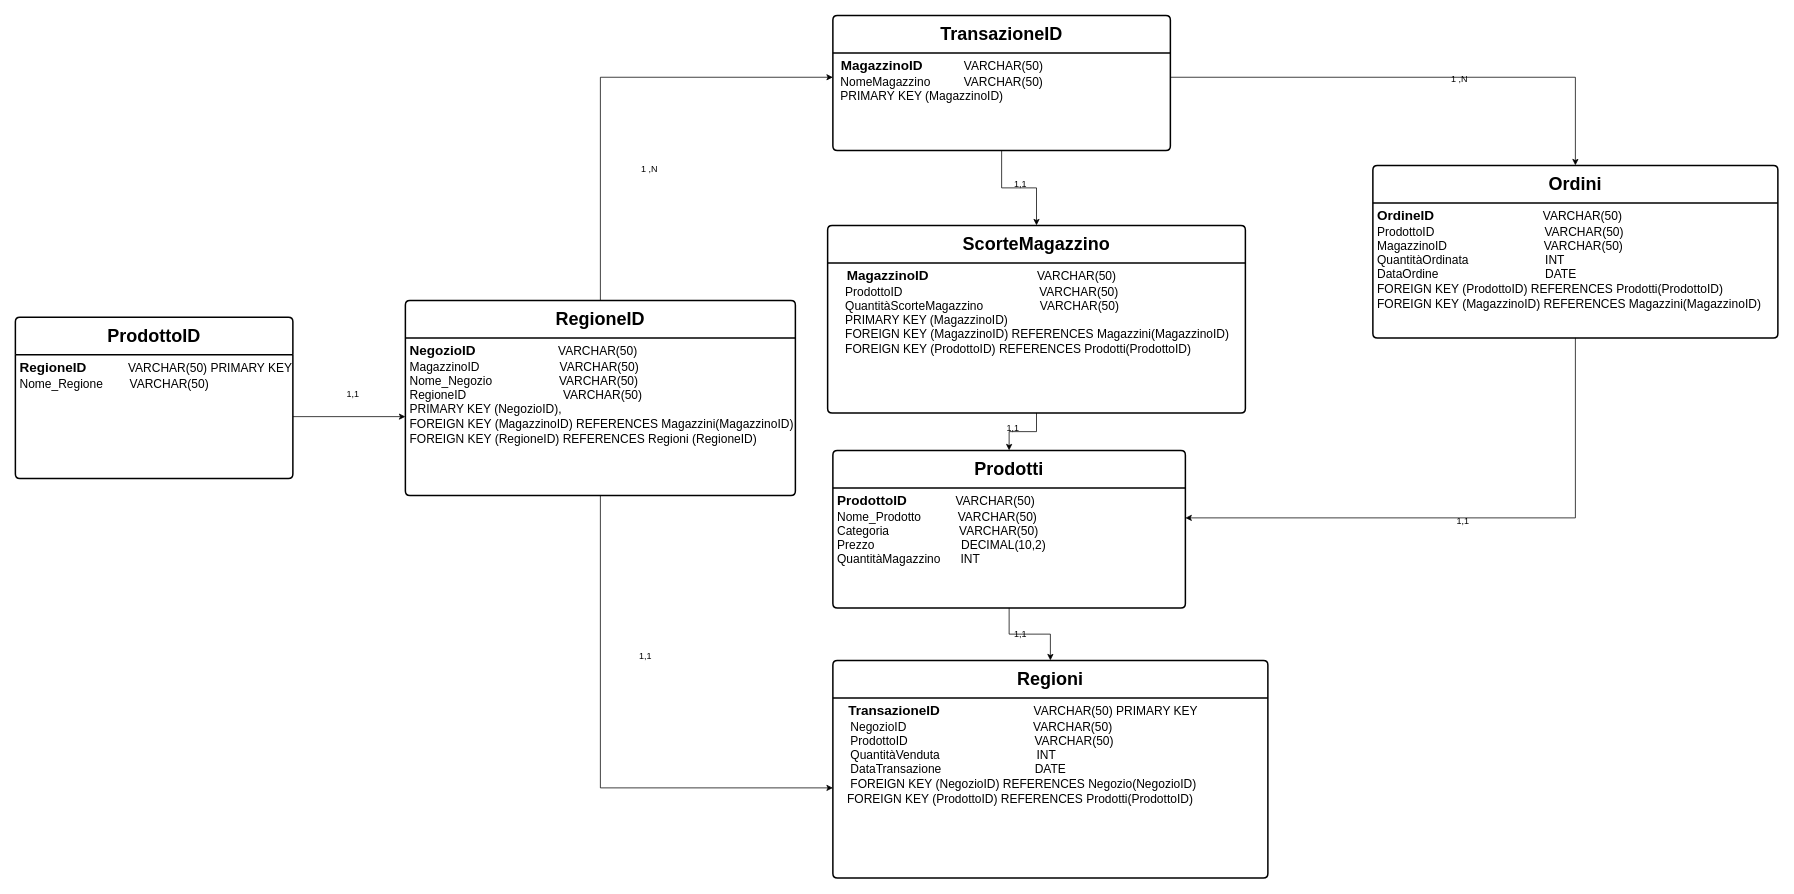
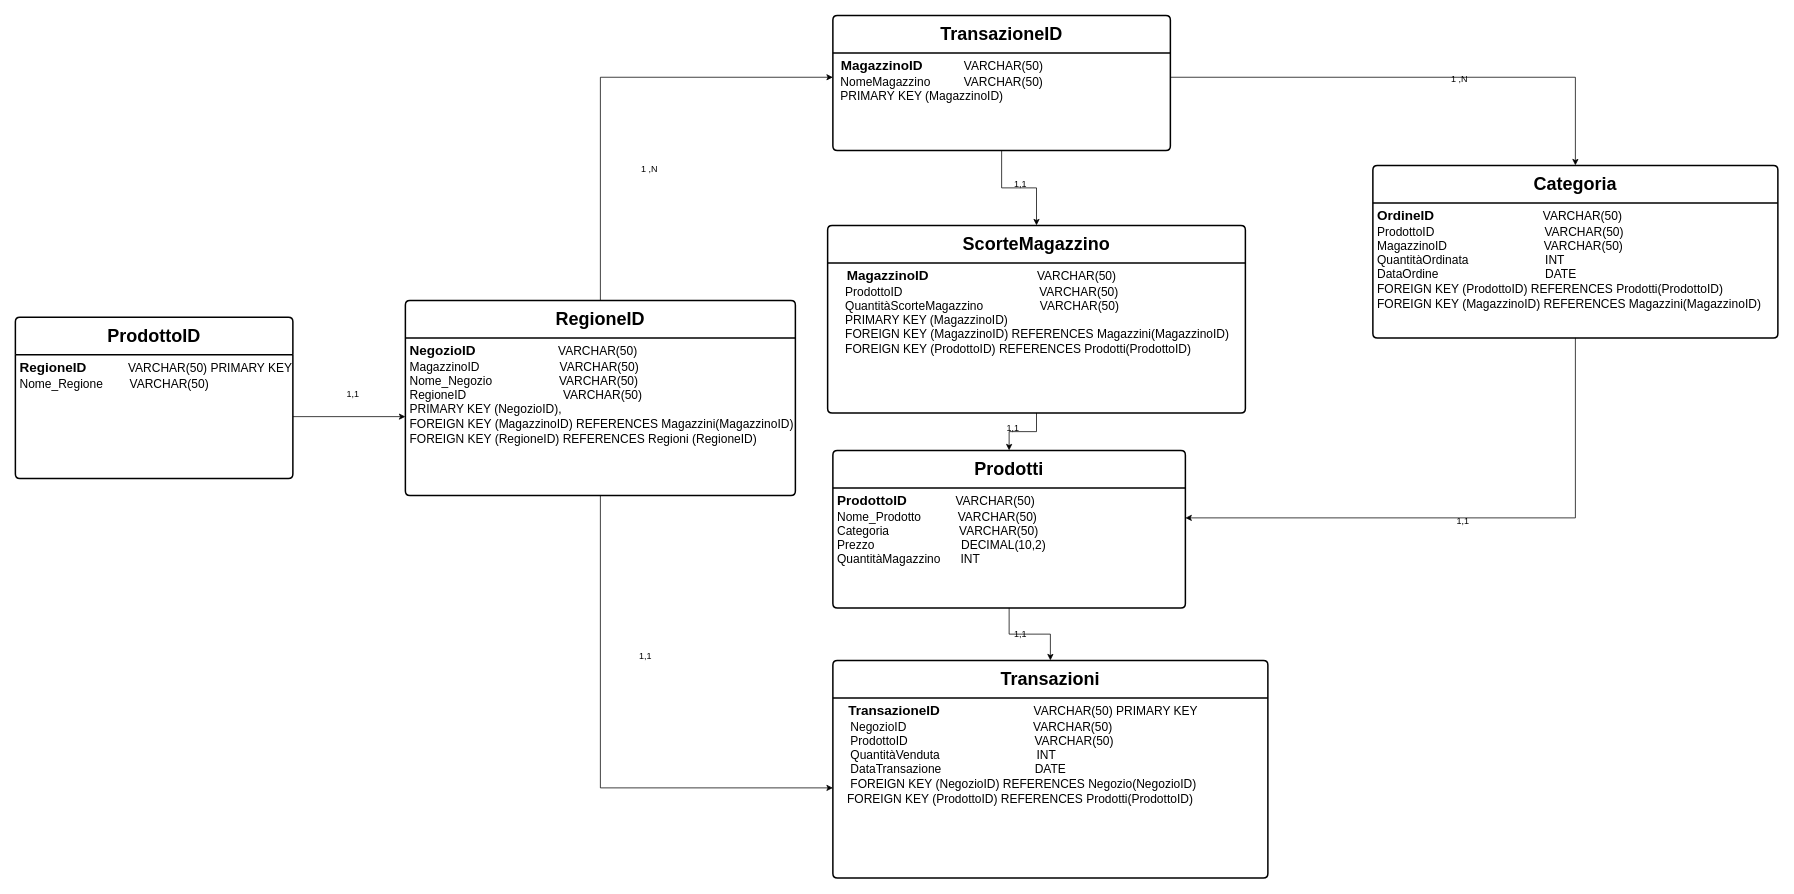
(1575, 184) -> (1575, 184)
(1050, 679) -> (1050, 679)
